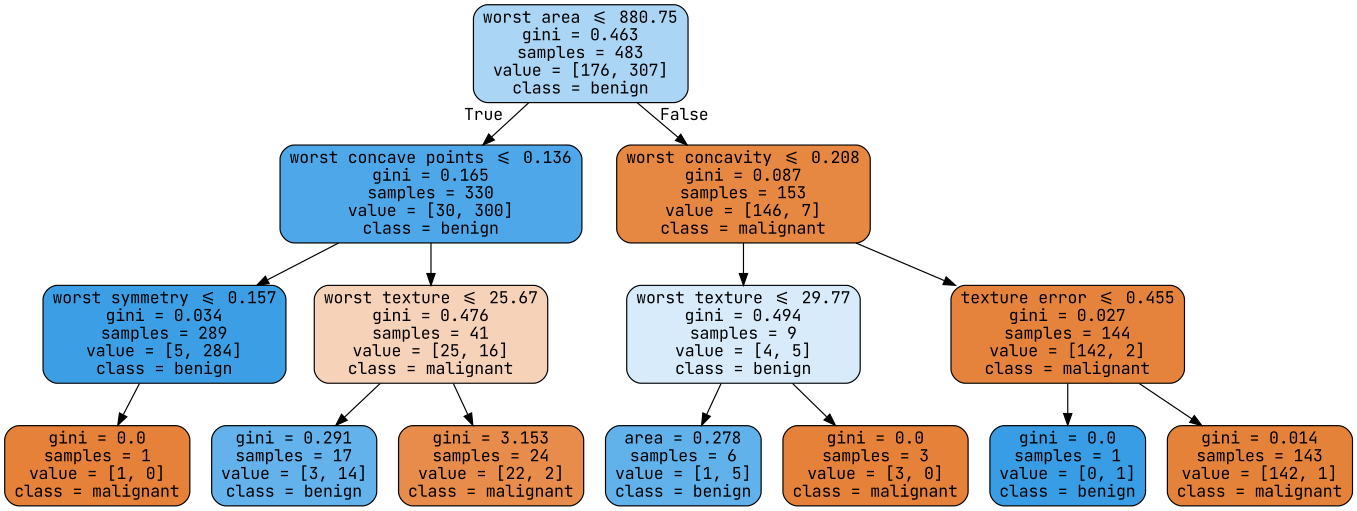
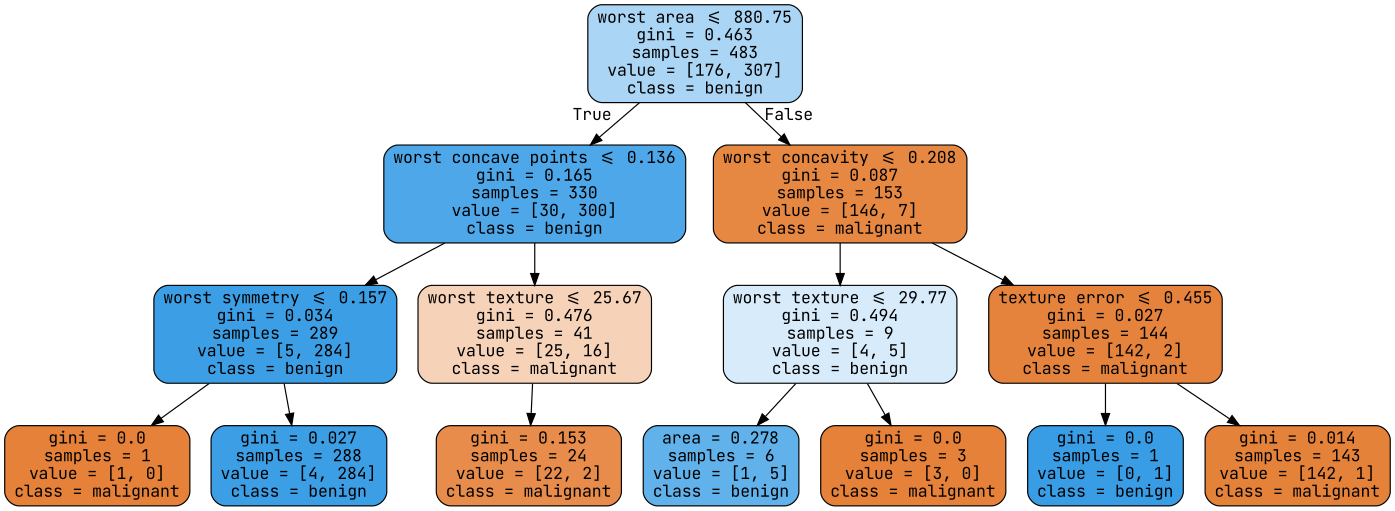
(294, 466) -> none
none -> (299, 466)
(491, 466) -> (529, 466)
